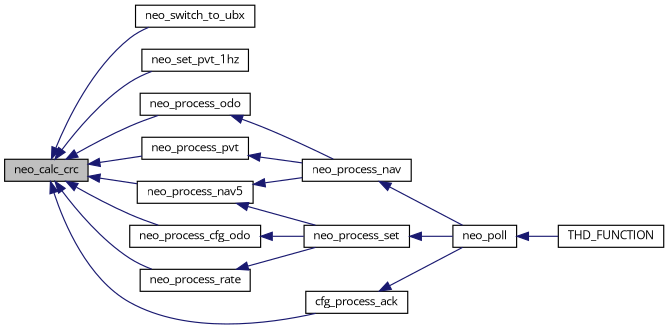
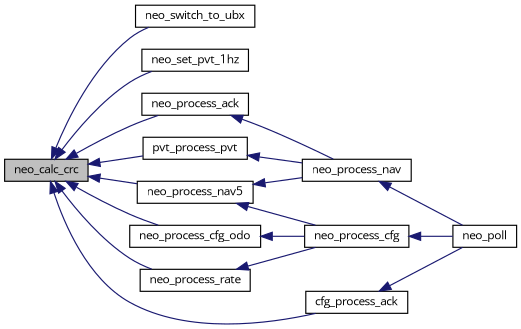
(195, 104) -> (195, 104)
(195, 148) -> (195, 148)
(357, 236) -> (357, 236)
(611, 236) -> none
